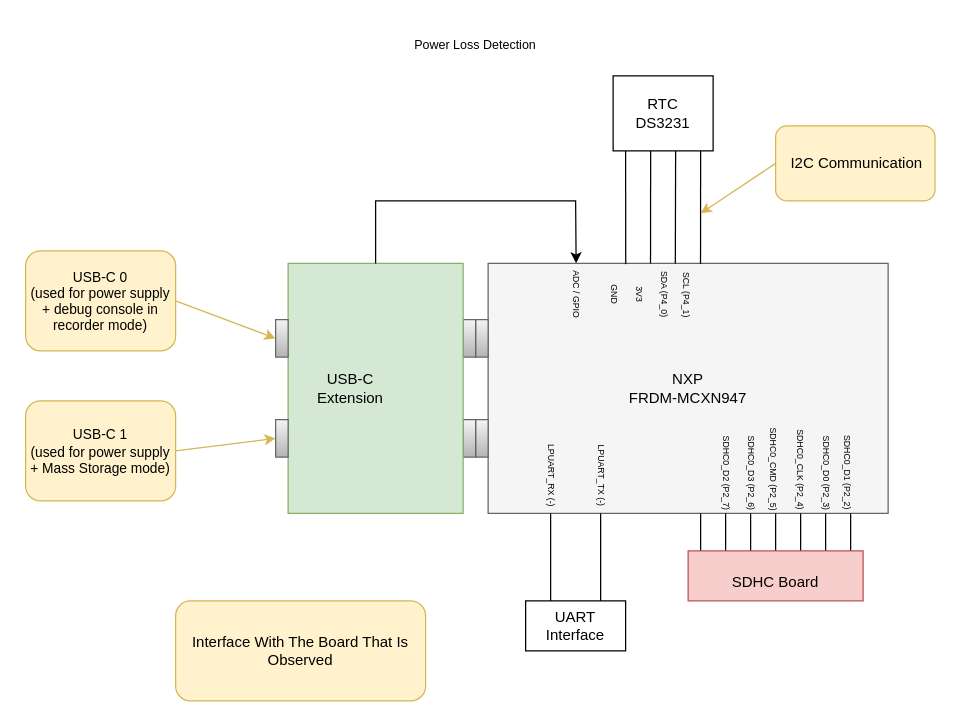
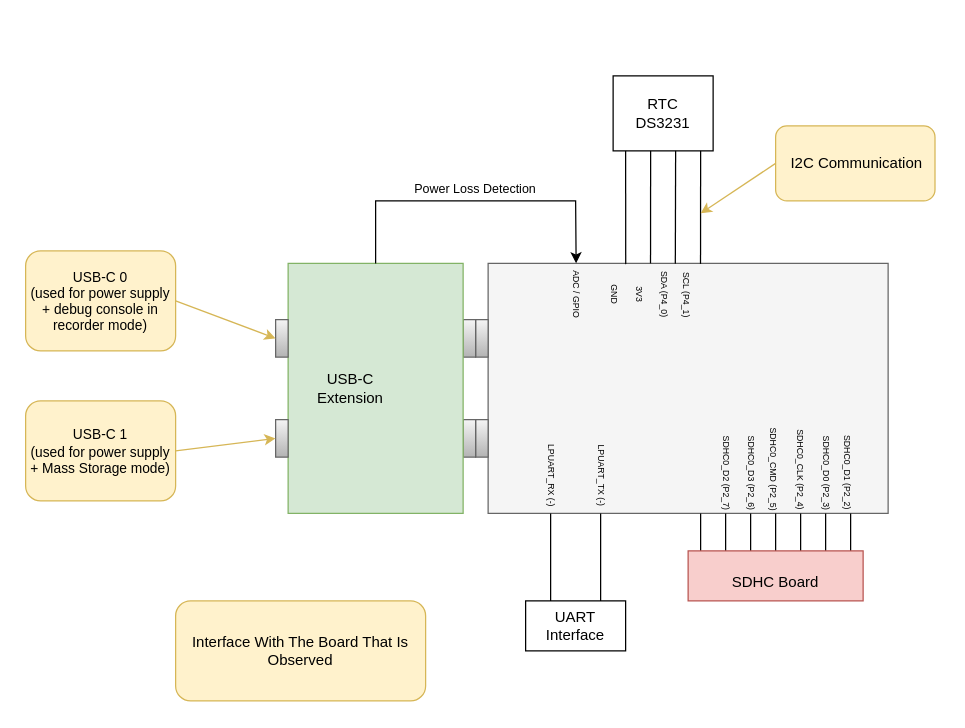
(476, 44) -> (476, 188)
(688, 388) -> none
